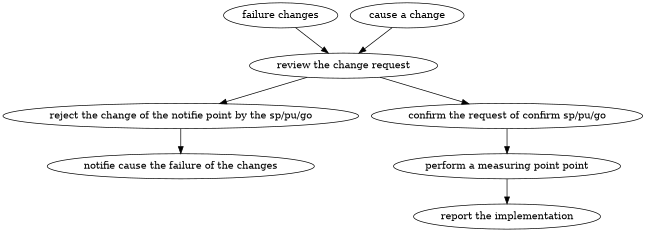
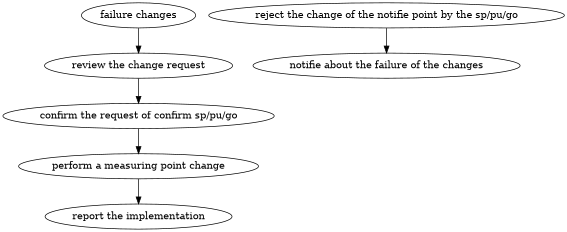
(407, 15) -> none
(267, 89) -> none
(181, 166) -> (387, 66)
(507, 166) -> (139, 166)
